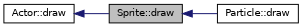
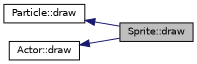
(205, 14) -> (107, 24)
